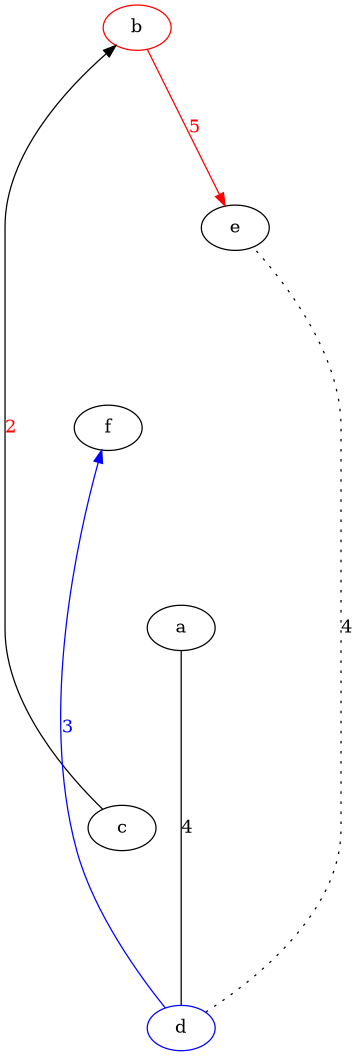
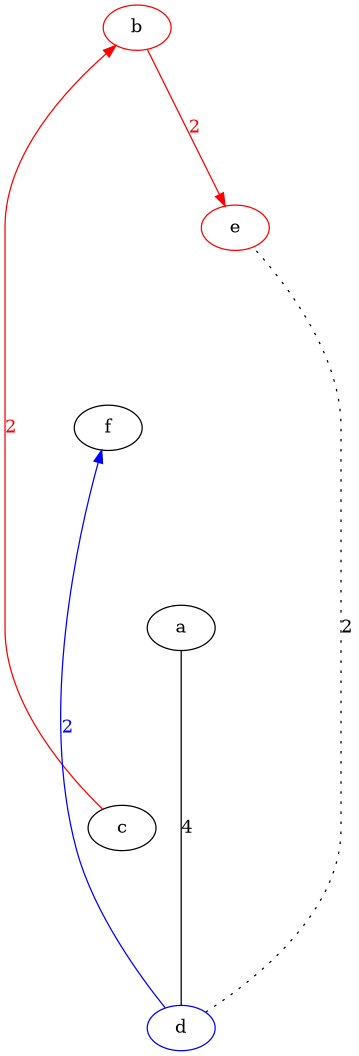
(195, 128) -> (195, 128)
(235, 228) -> (235, 228)
(5, 430) -> (5, 430)
(347, 628) -> (347, 628)
(68, 728) -> (68, 728)
